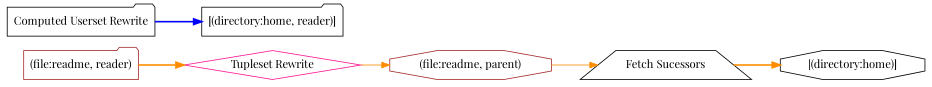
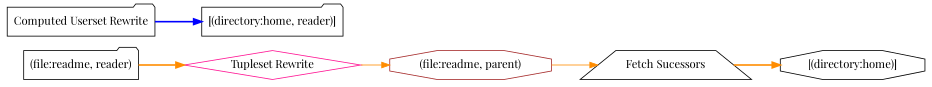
(81, 65) -> (81, 65)
